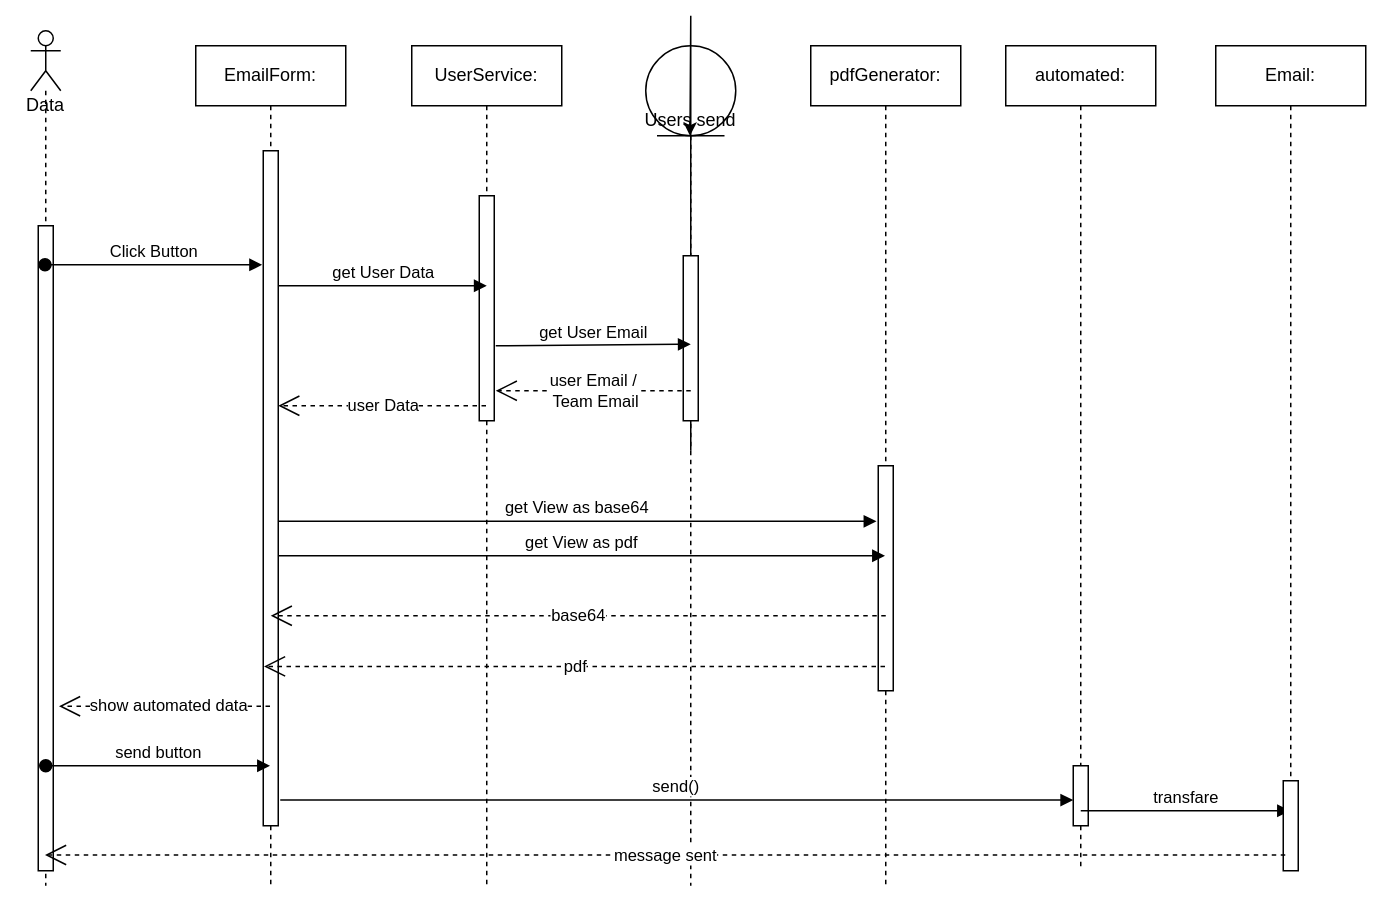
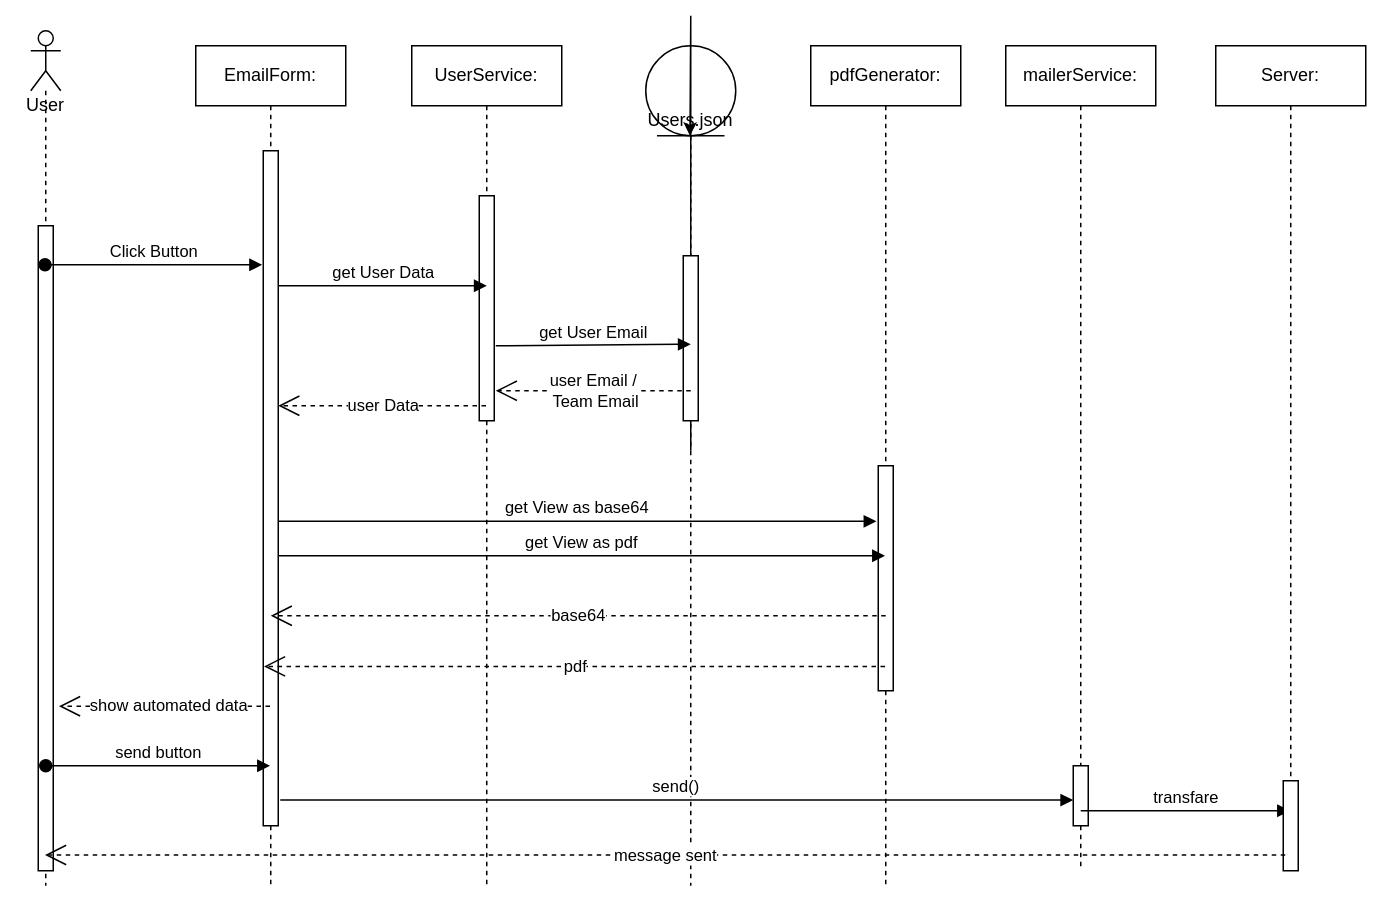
(1081, 76) -> (1081, 76)
(1291, 76) -> (1291, 76)
(46, 117) -> (46, 117)
(691, 132) -> (691, 132)
